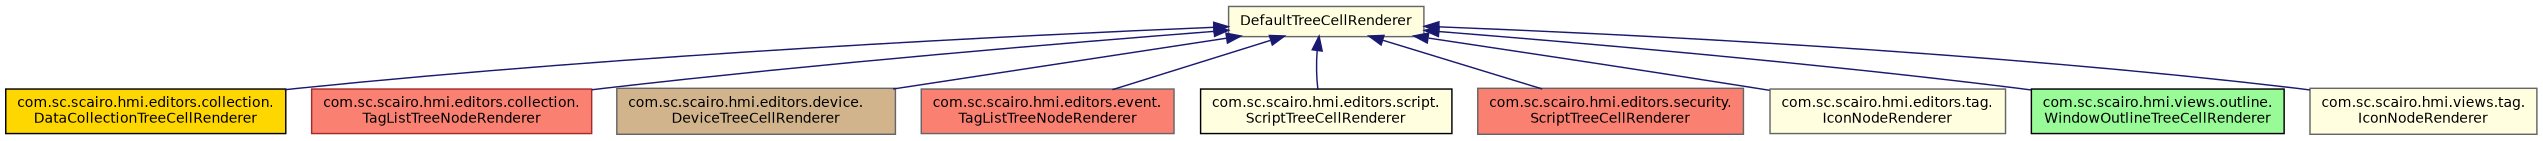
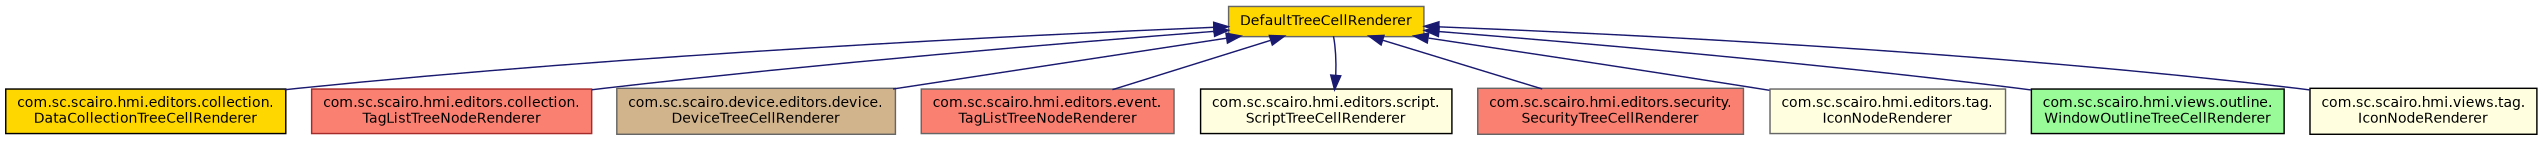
(1326, 22) -> (1326, 22)
(1317, 70) -> (1336, 56)
(756, 111) -> (756, 111)
(1611, 111) -> (1611, 111)
(2423, 111) -> (2423, 111)
